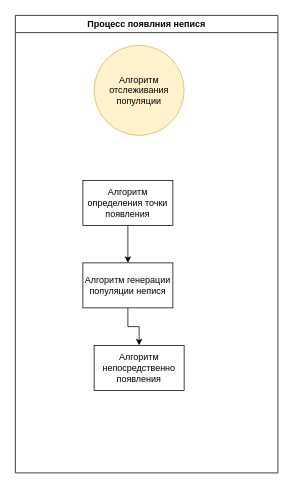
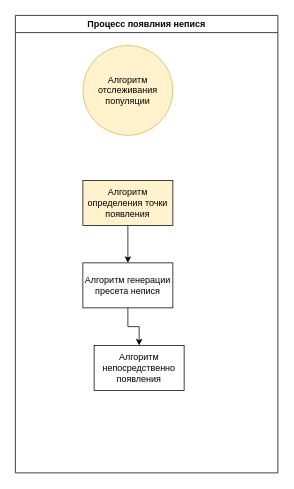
(139, 90) -> (128, 90)
(128, 203) -> (128, 203)
(128, 285) -> (128, 285)
